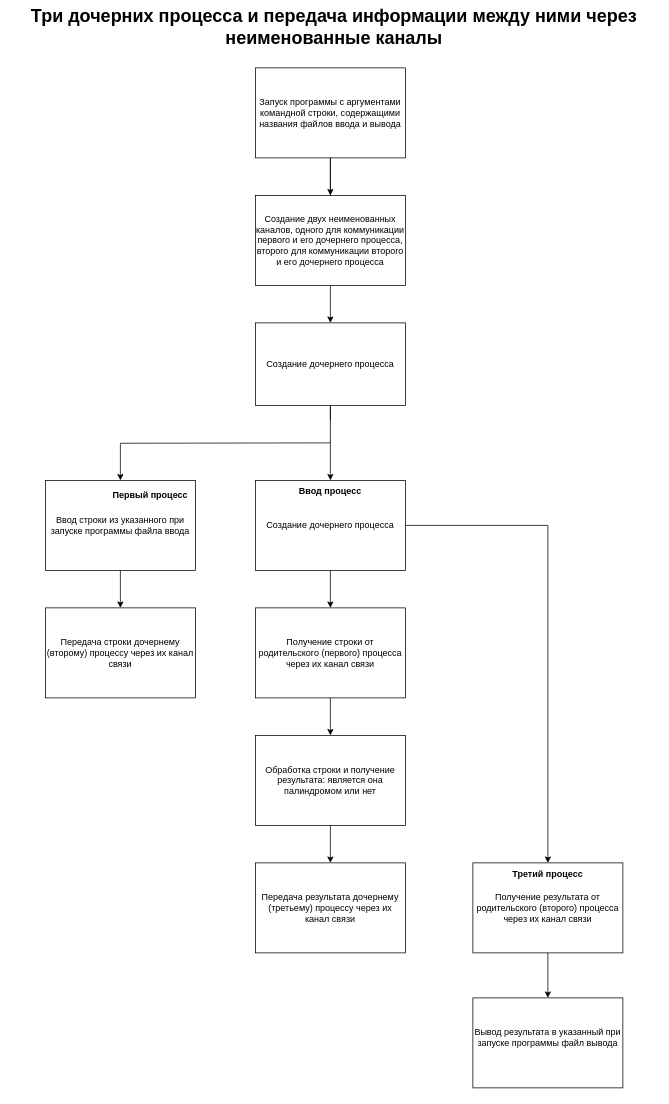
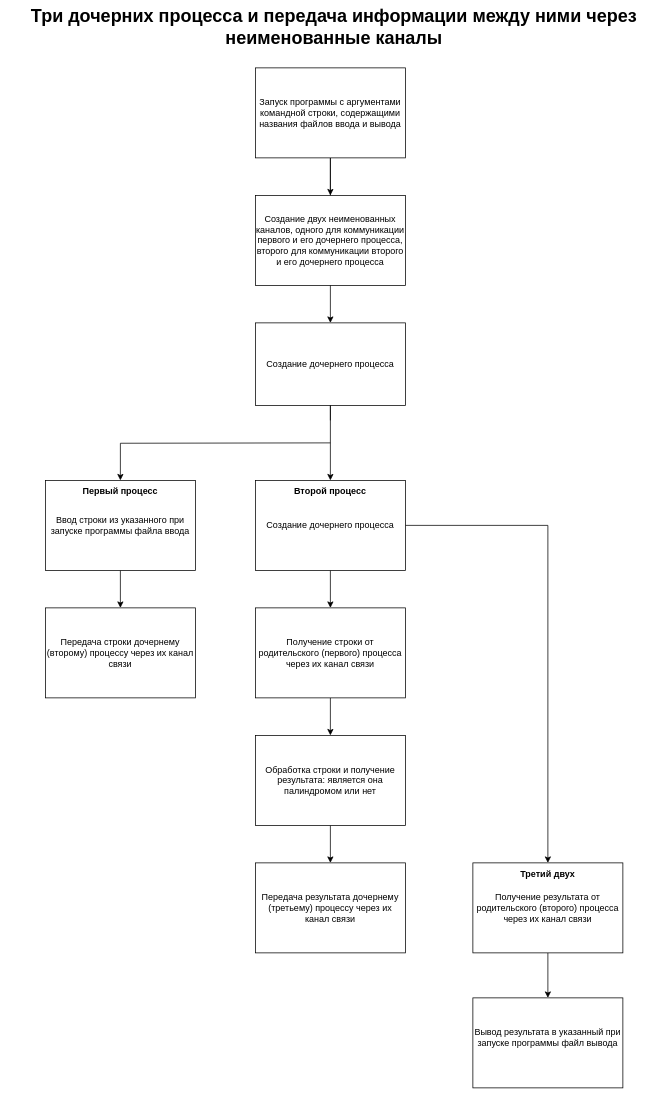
(330, 492) -> (330, 492)
(150, 495) -> (120, 492)
(548, 874) -> (548, 874)
